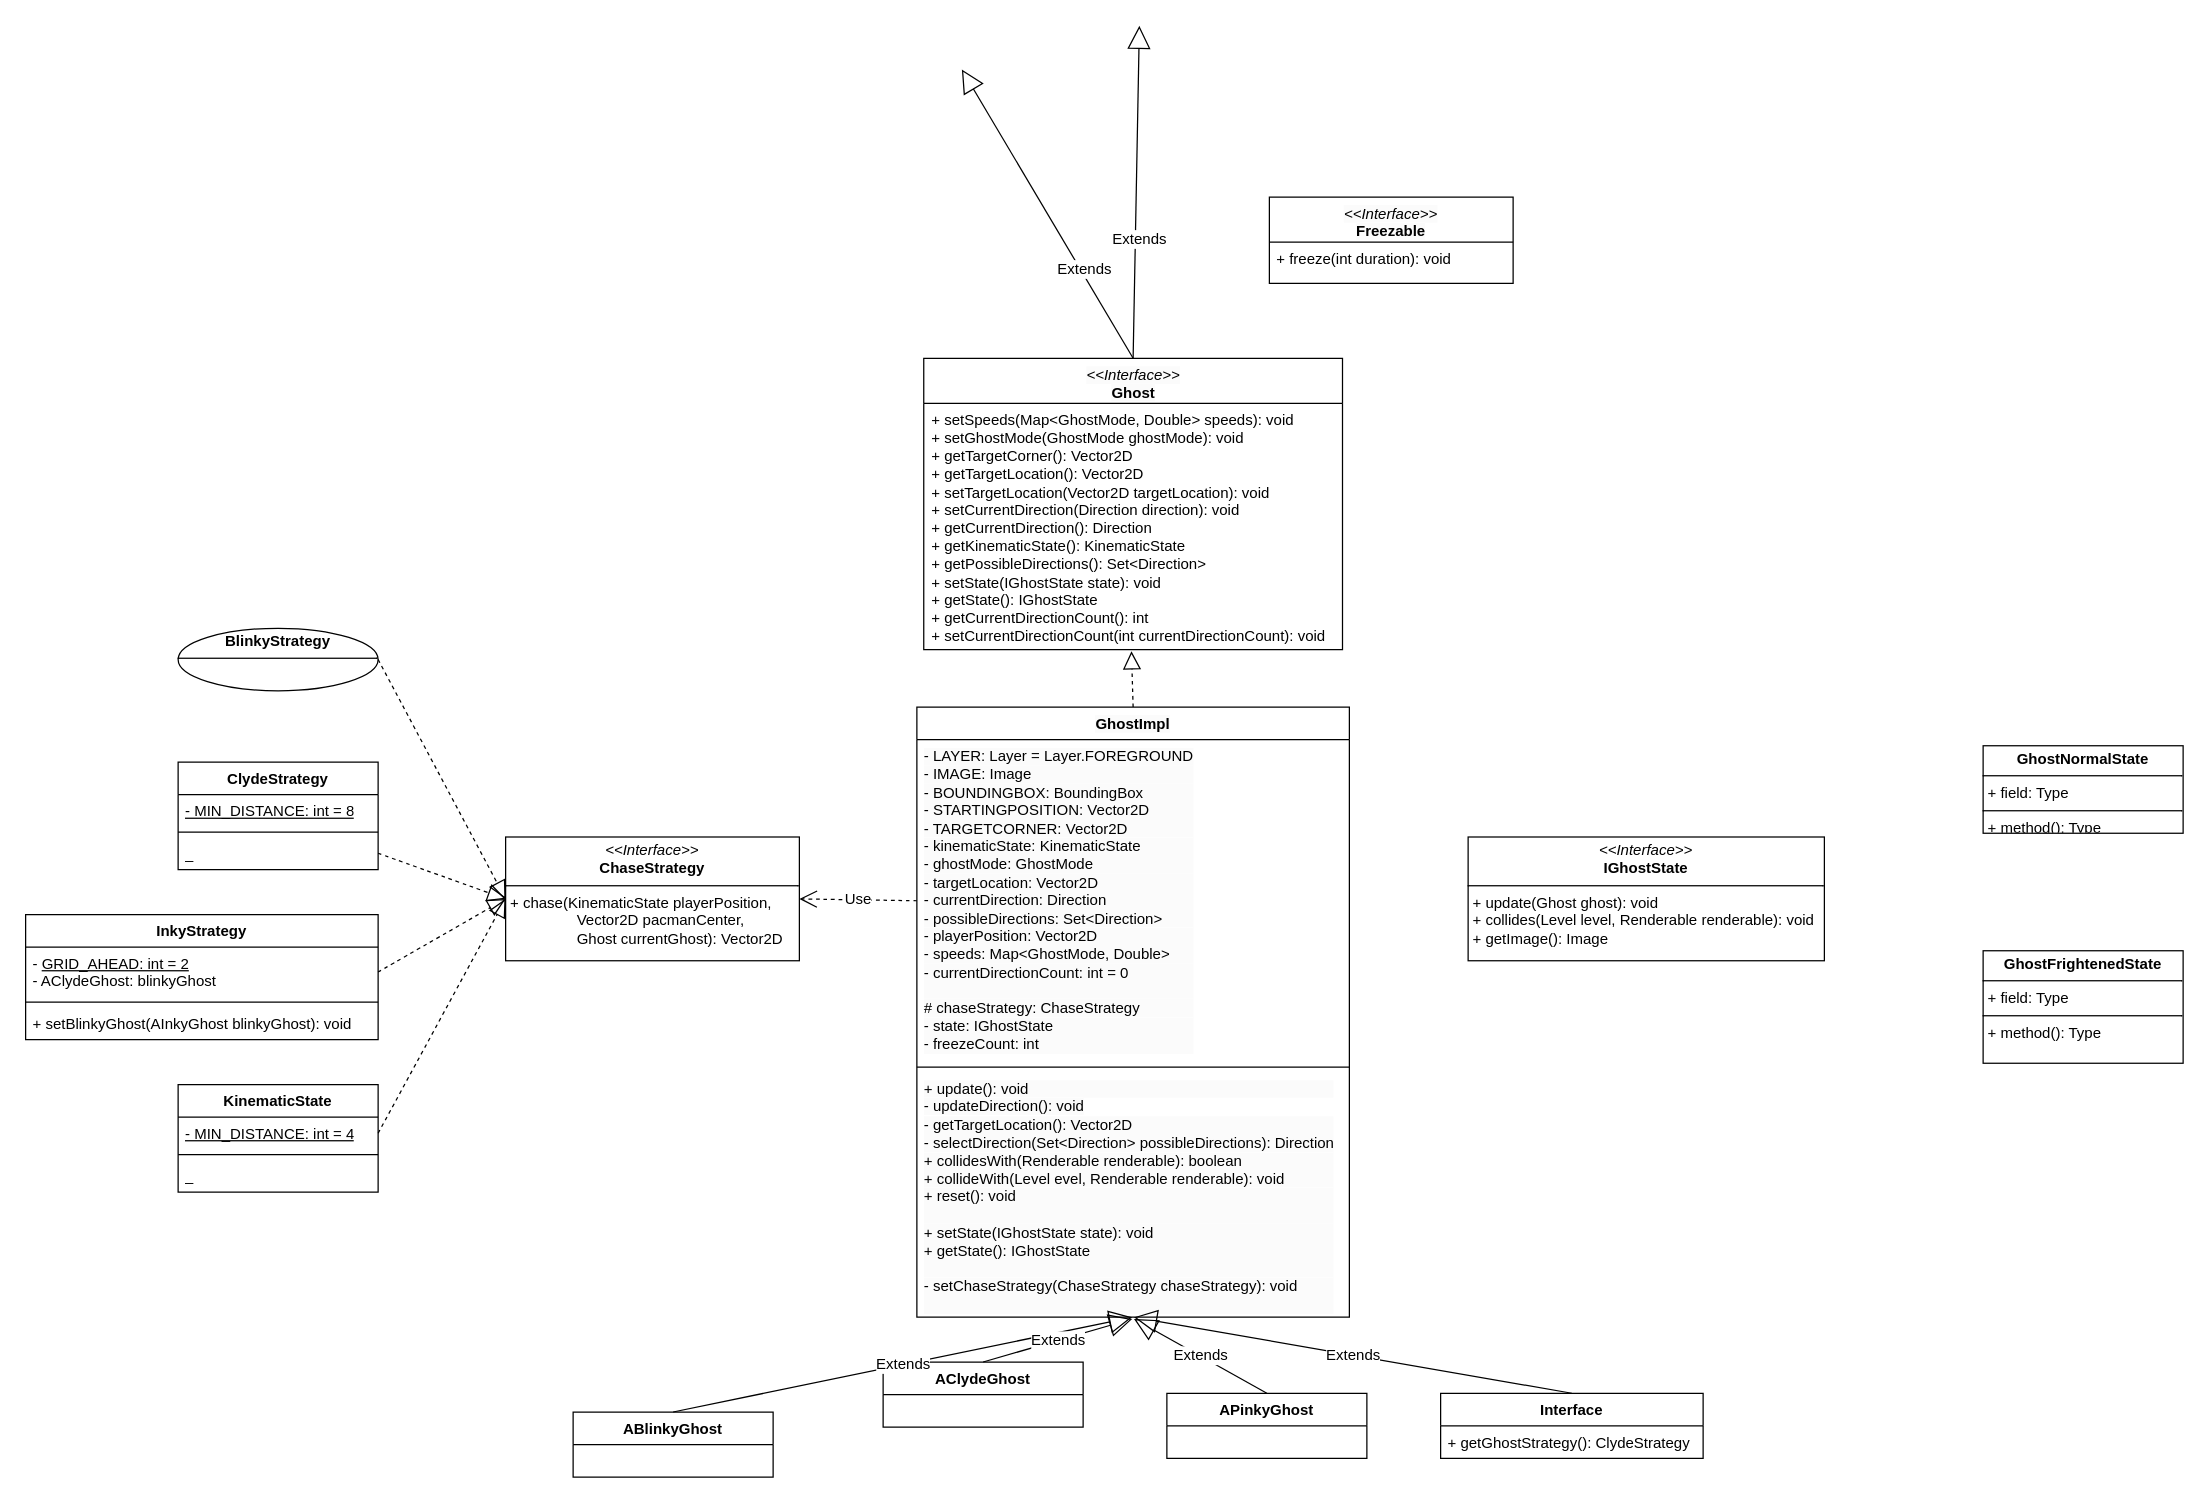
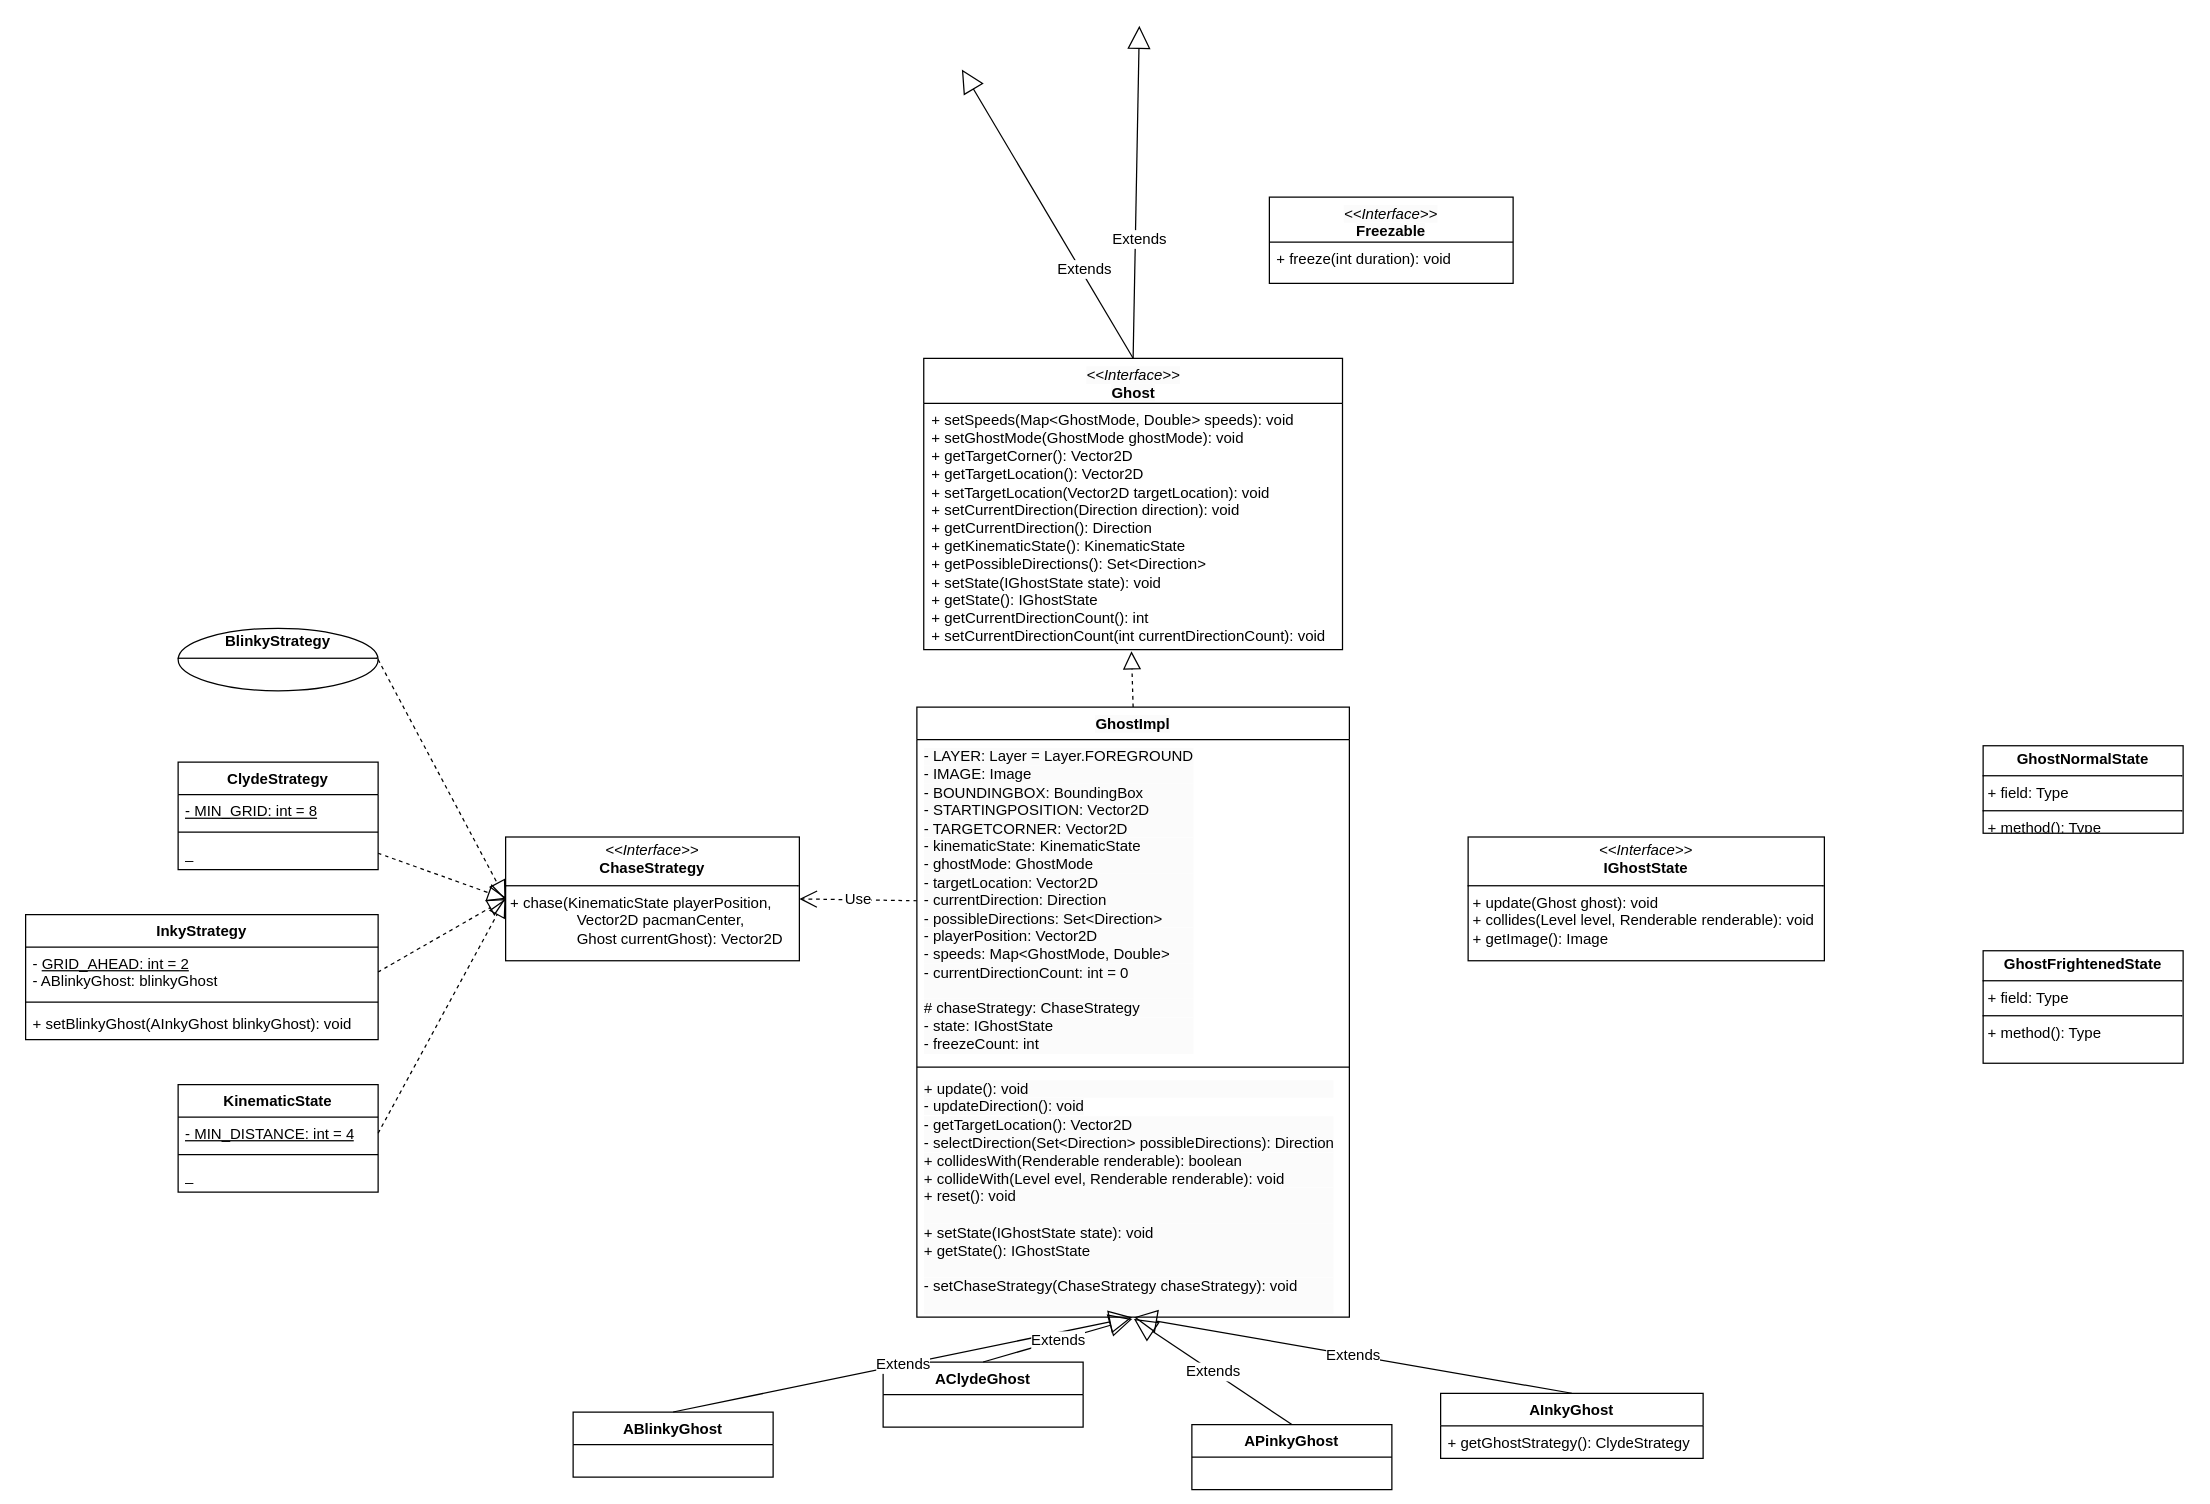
(271, 812) -> (254, 812)
(131, 974) -> (133, 974)
(1572, 1411) -> (1572, 1411)
(1267, 1426) -> (1292, 1457)
